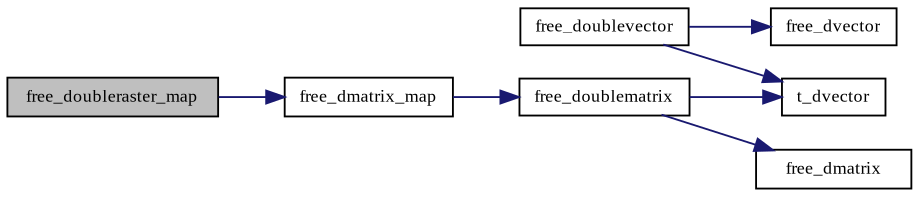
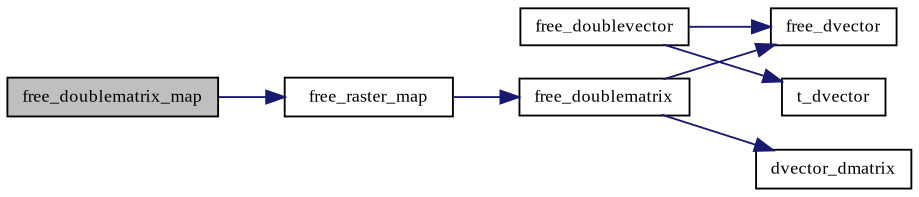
(113, 97) -> (113, 97)
(369, 97) -> (369, 97)
(726, 97) -> (698, 68)
(834, 169) -> (834, 169)
